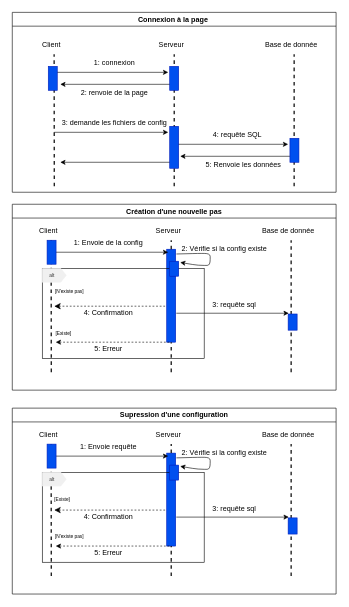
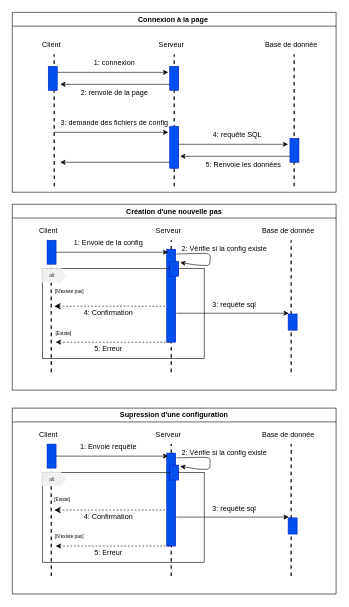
(115, 123) -> (115, 123)
